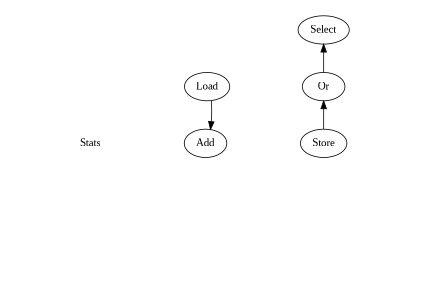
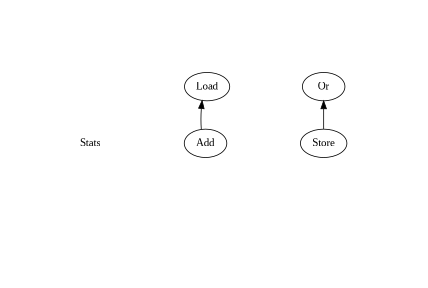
(324, 30) -> none
(212, 111) -> (201, 119)
